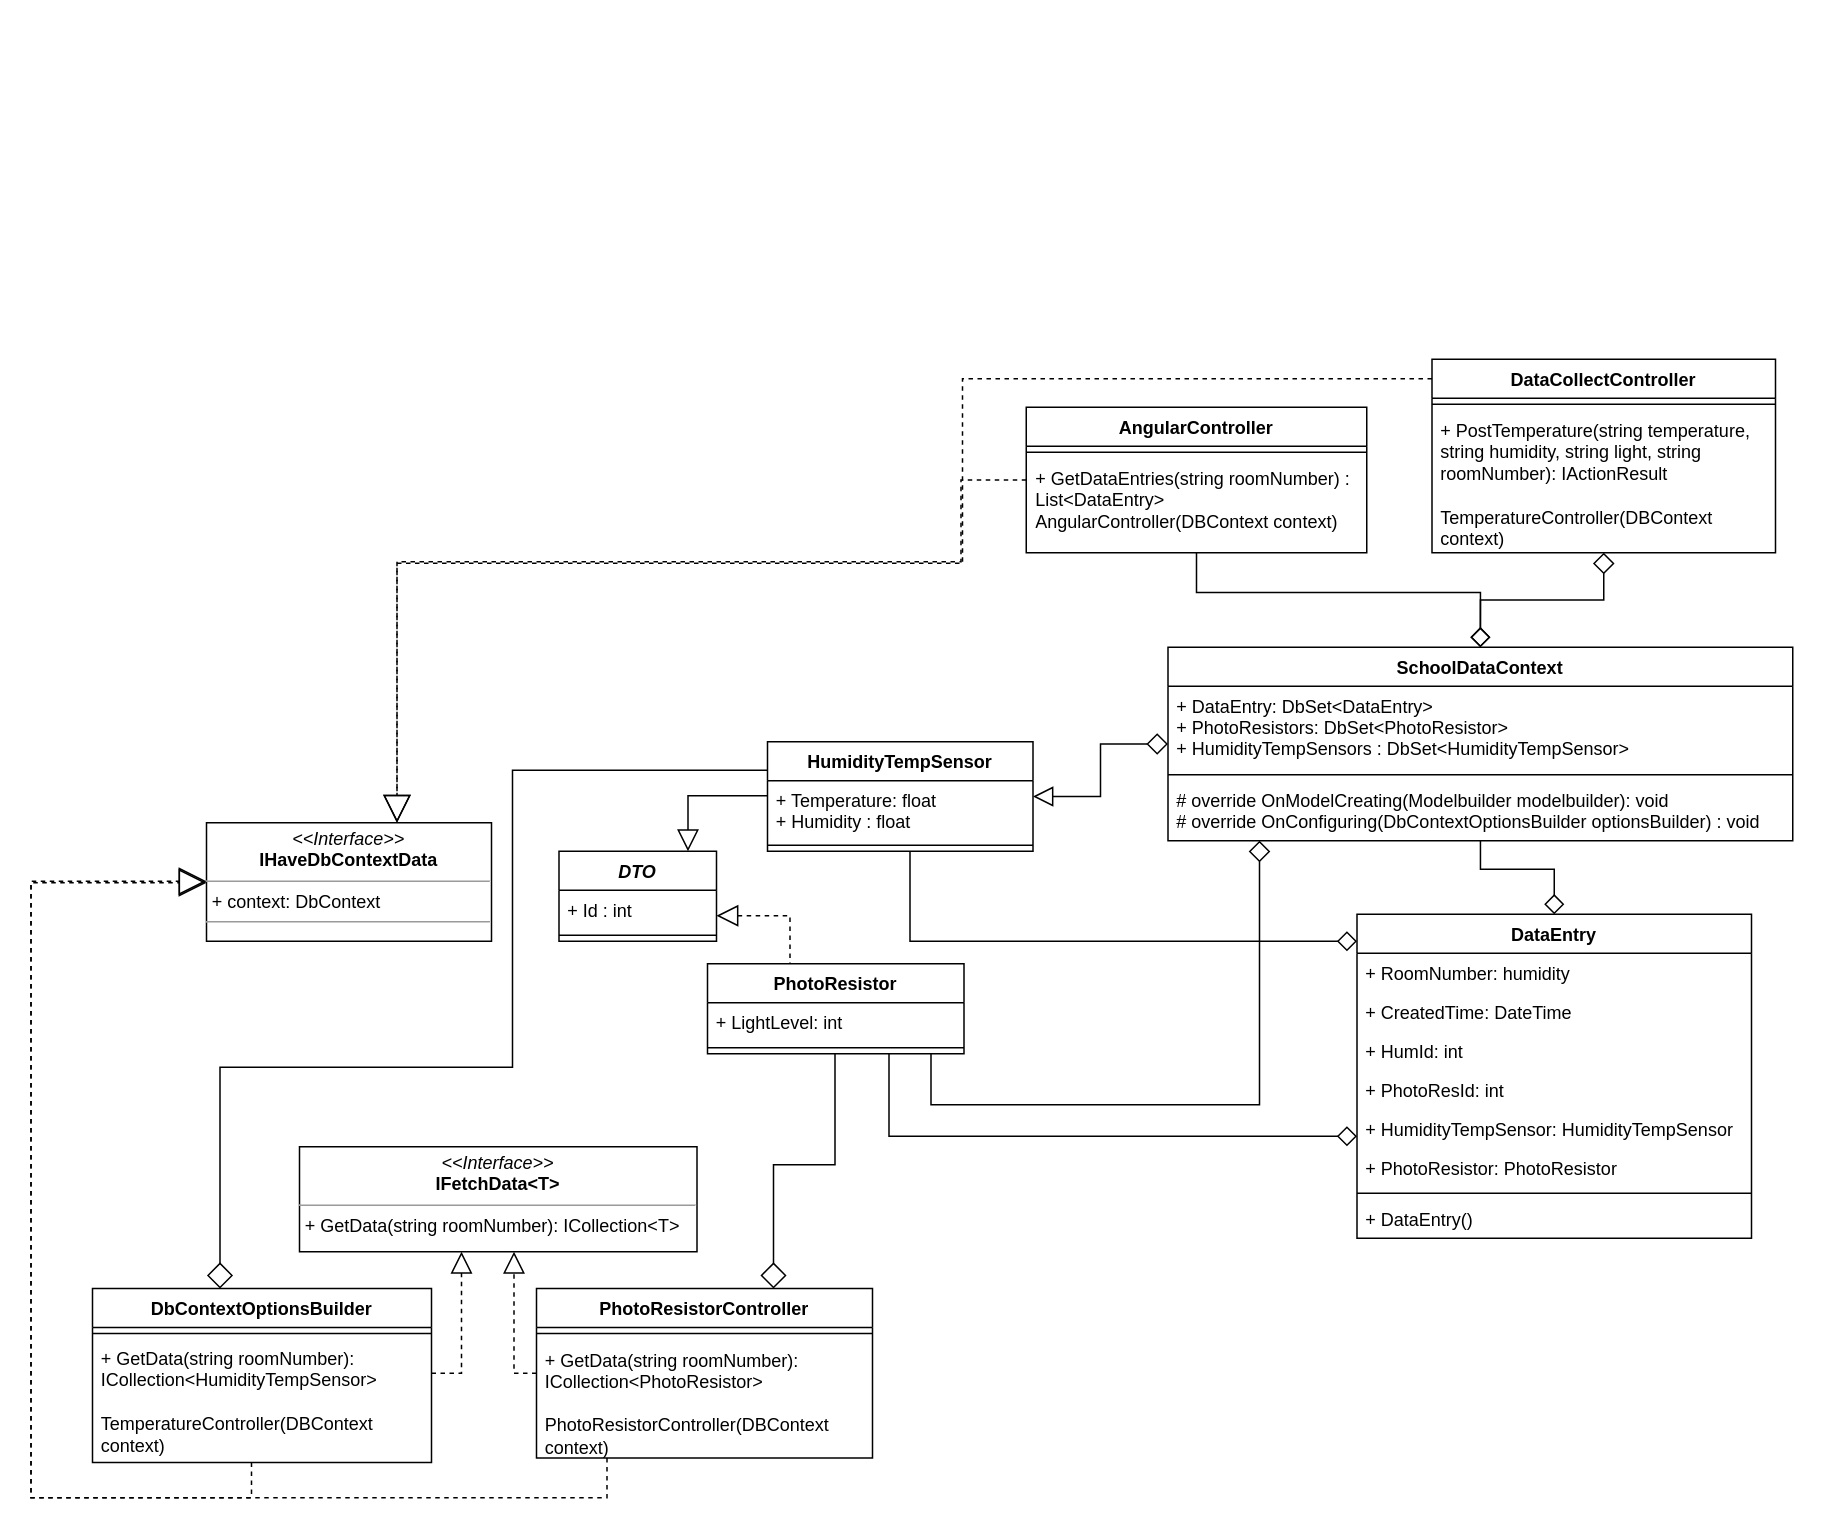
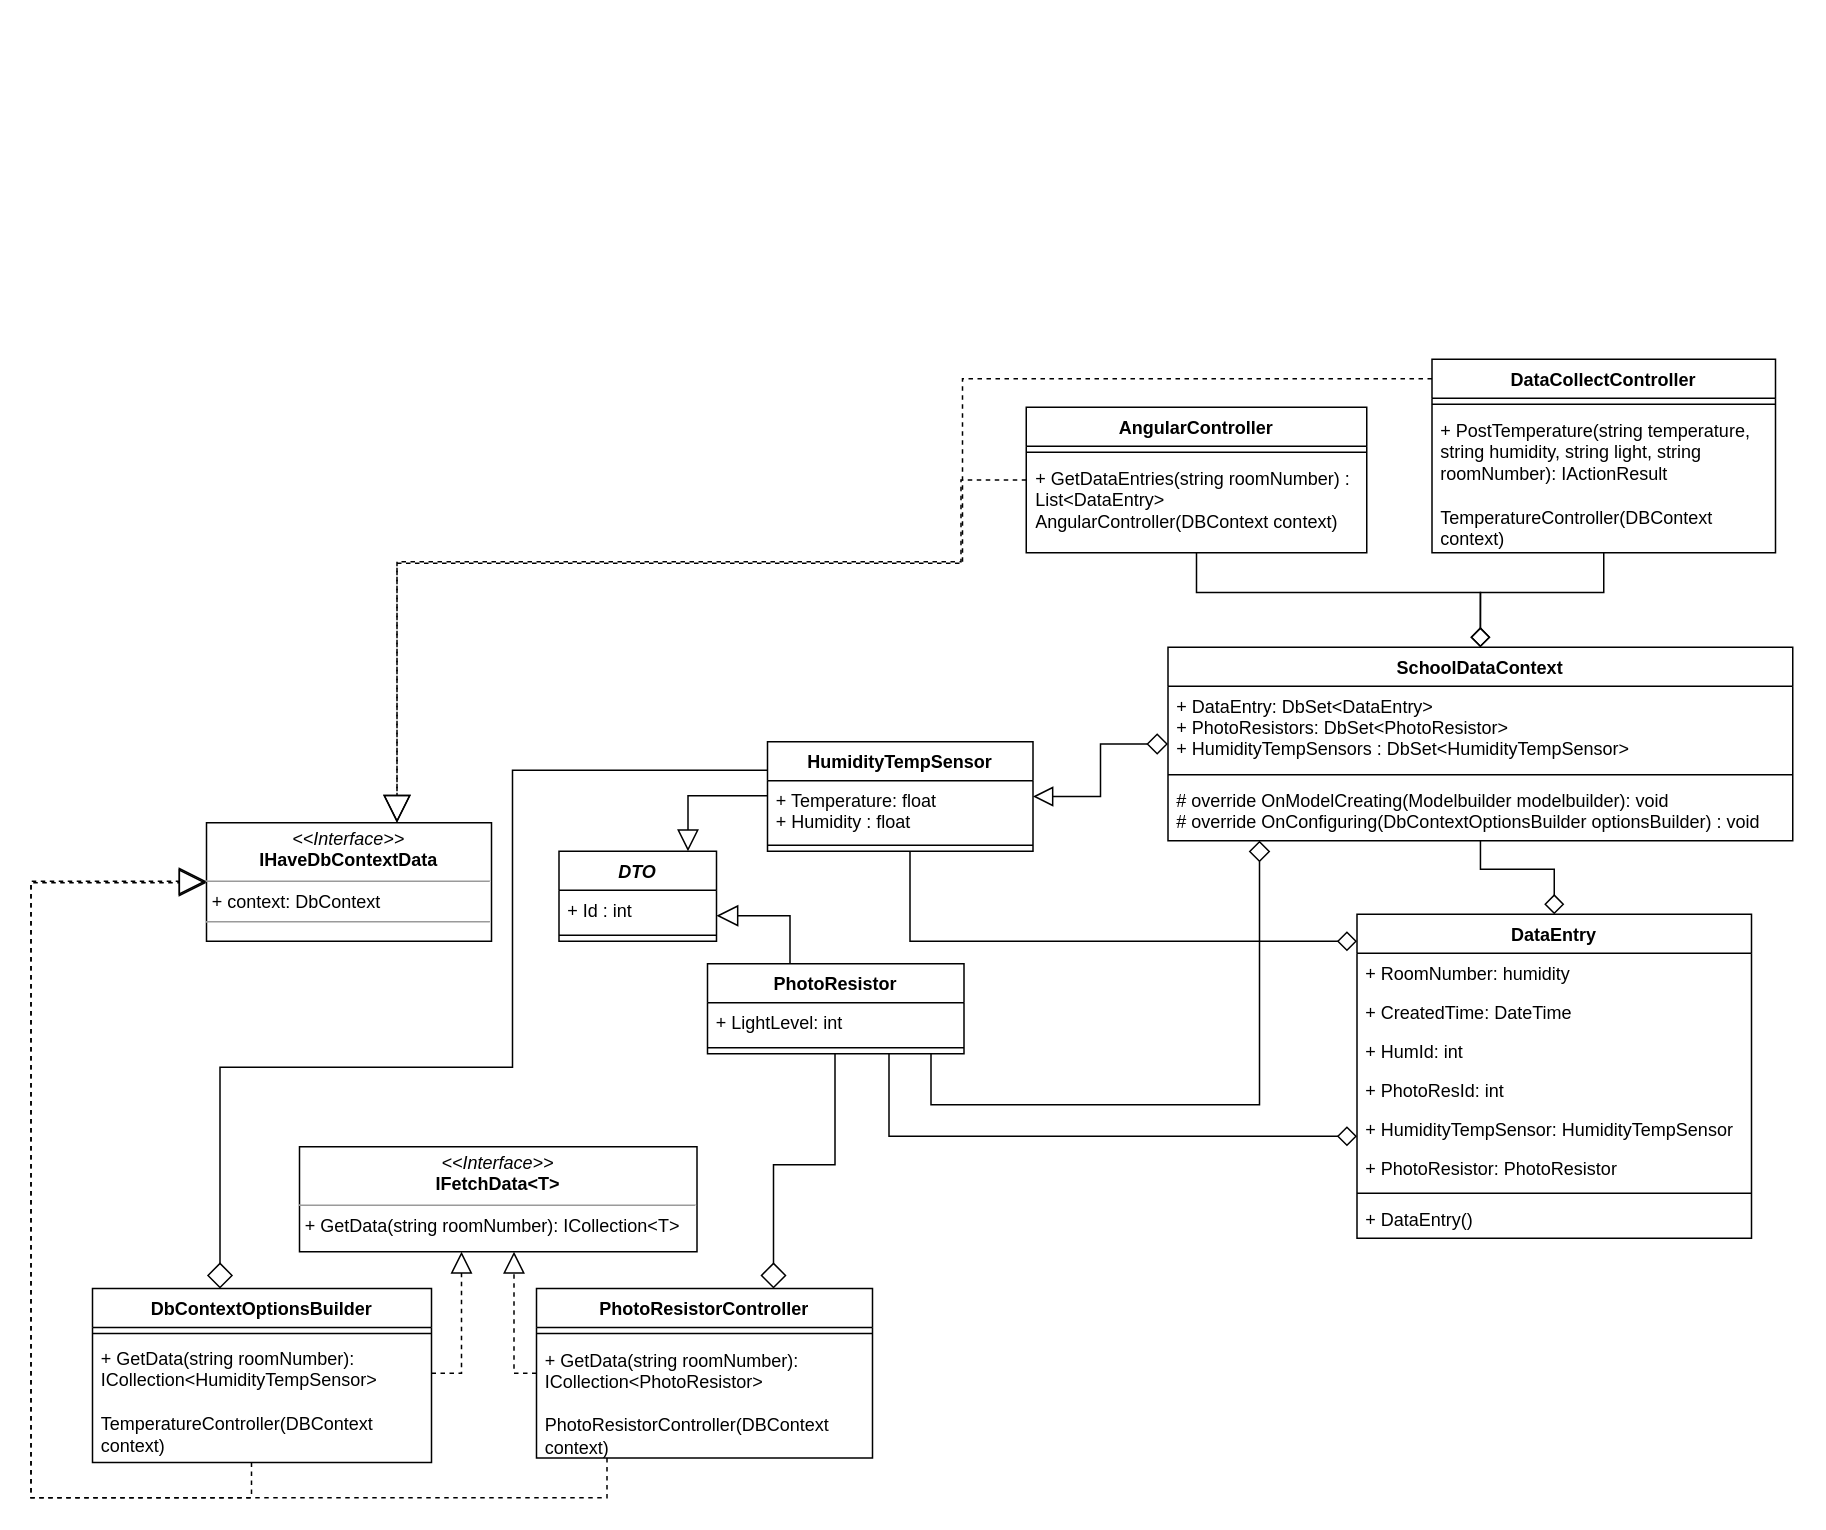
(1604, 574) -> (1604, 565)
(789, 916) -> (789, 916)
